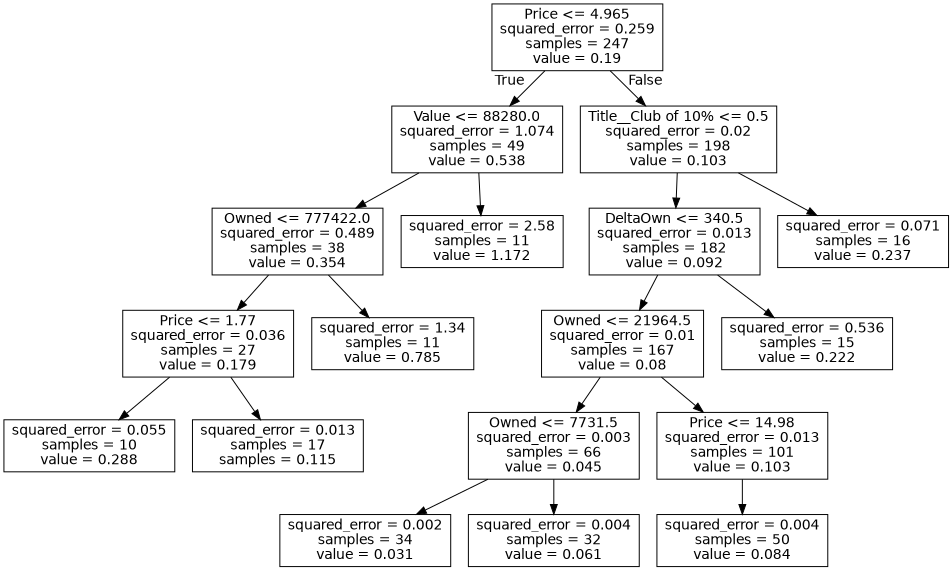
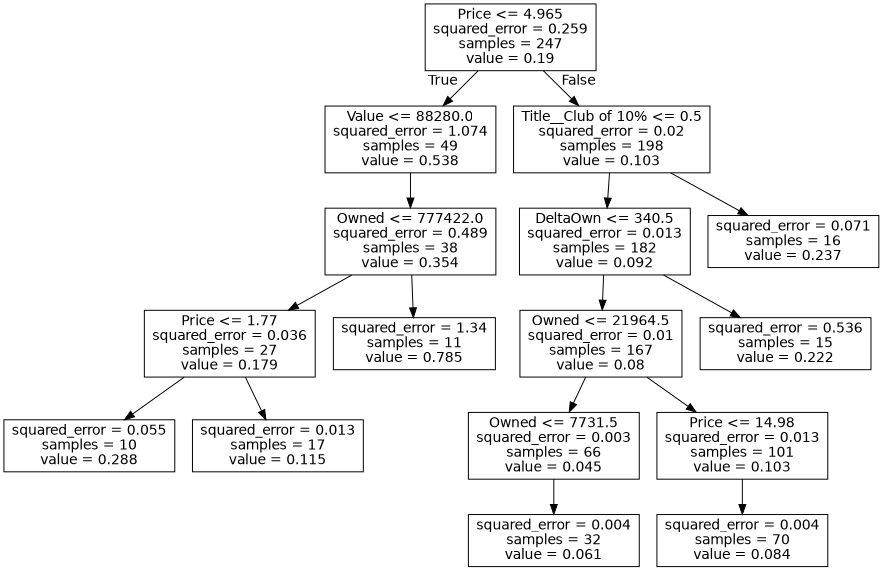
(482, 242) -> none
(278, 446) -> (278, 446)
(365, 541) -> none
(742, 541) -> (742, 541)
